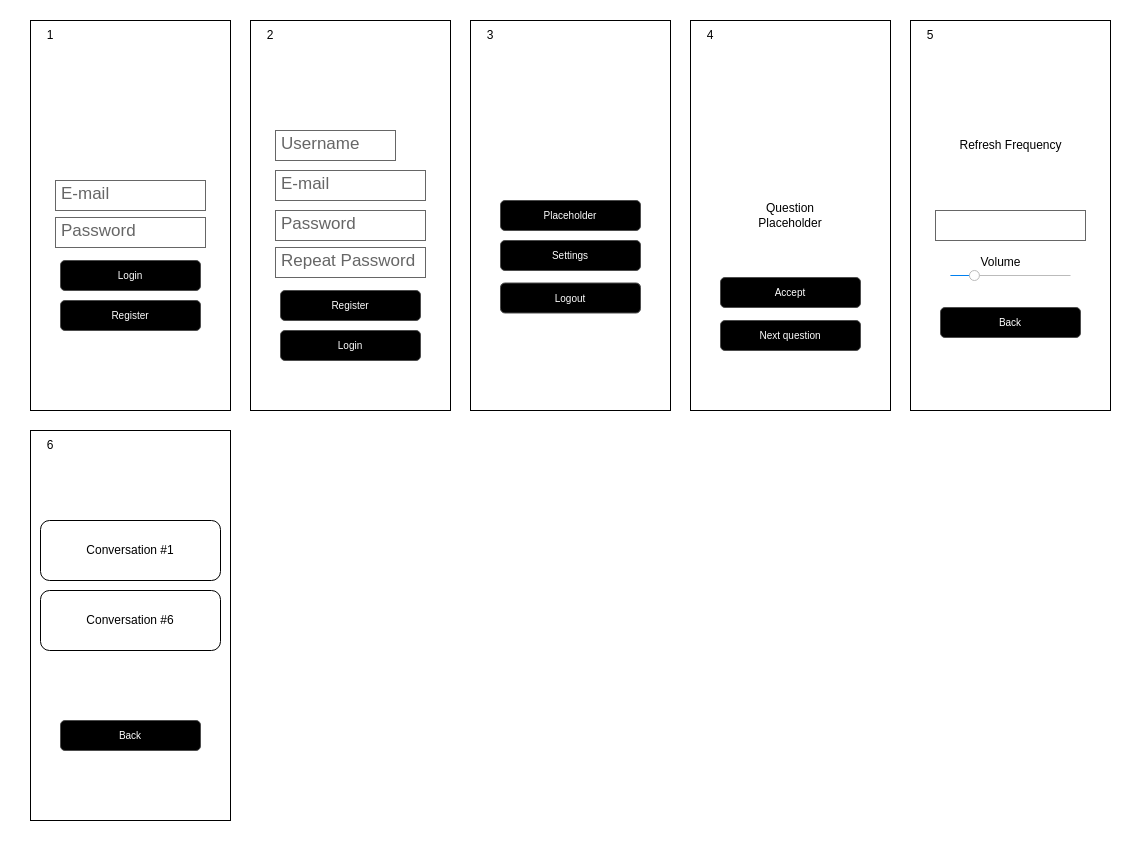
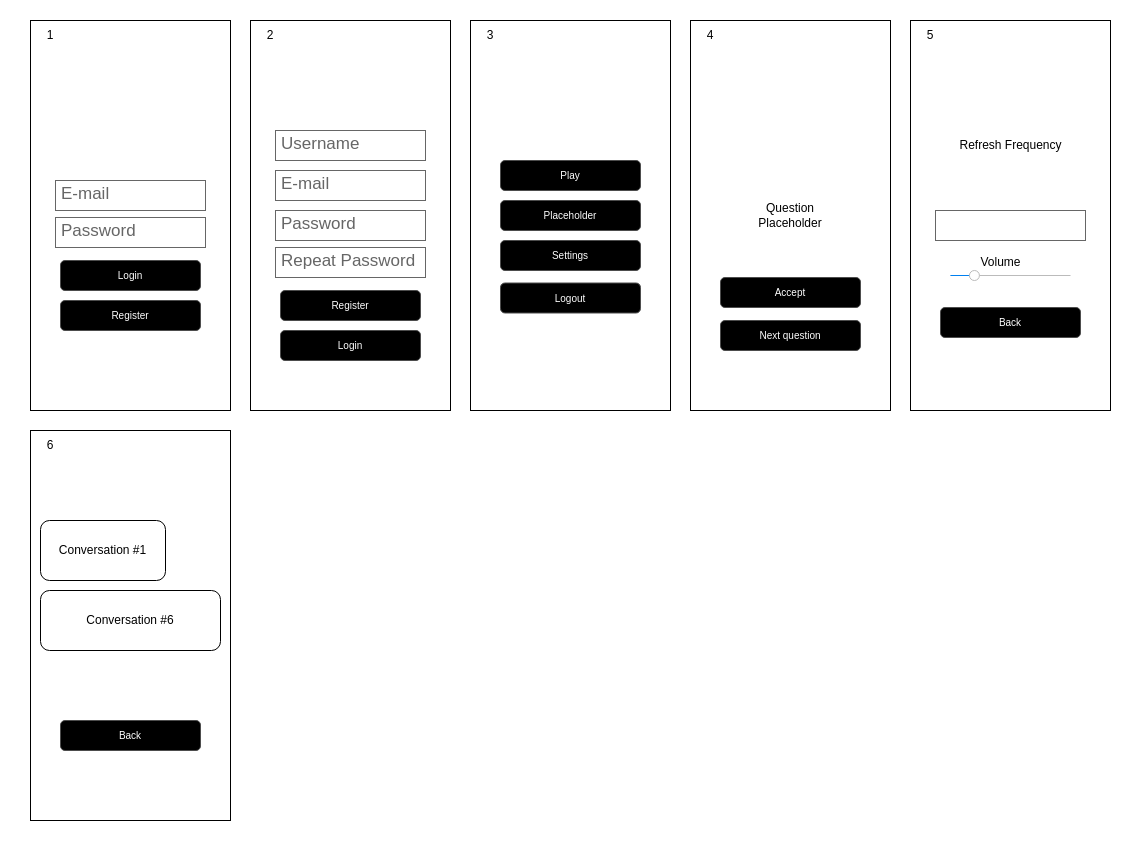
(336, 146) -> (351, 146)
none -> (571, 176)
(131, 551) -> (103, 551)
